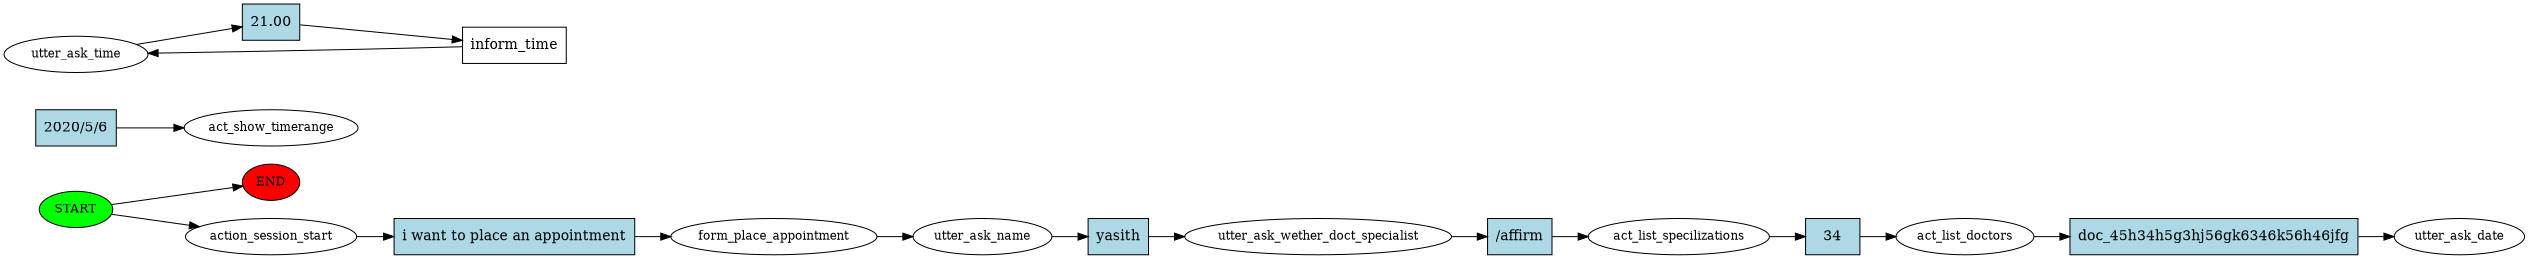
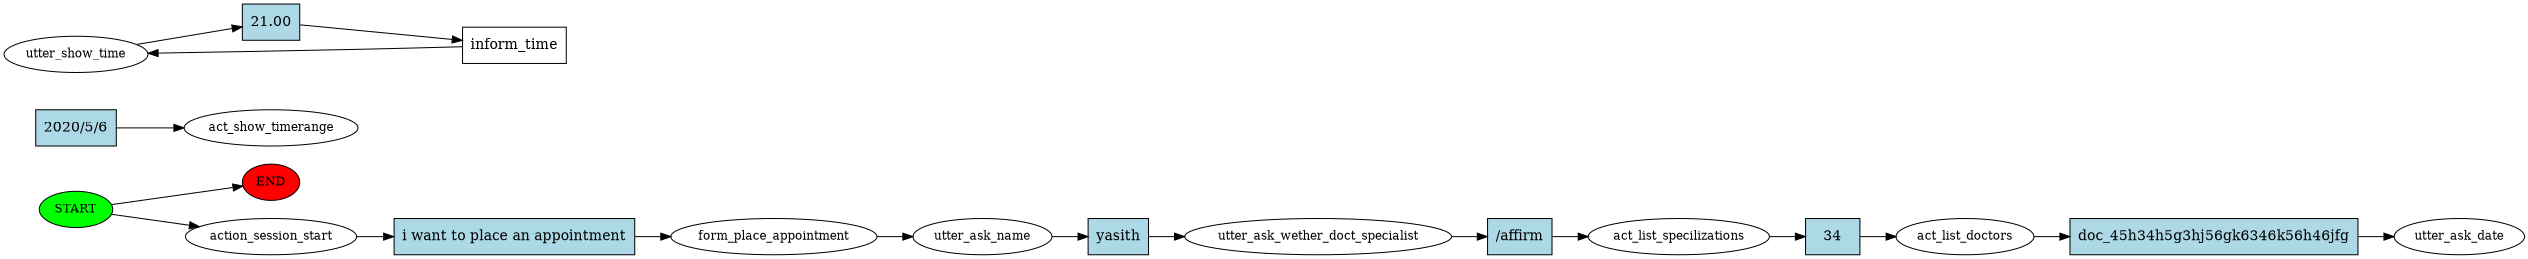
(76, 54) -> (76, 54)
